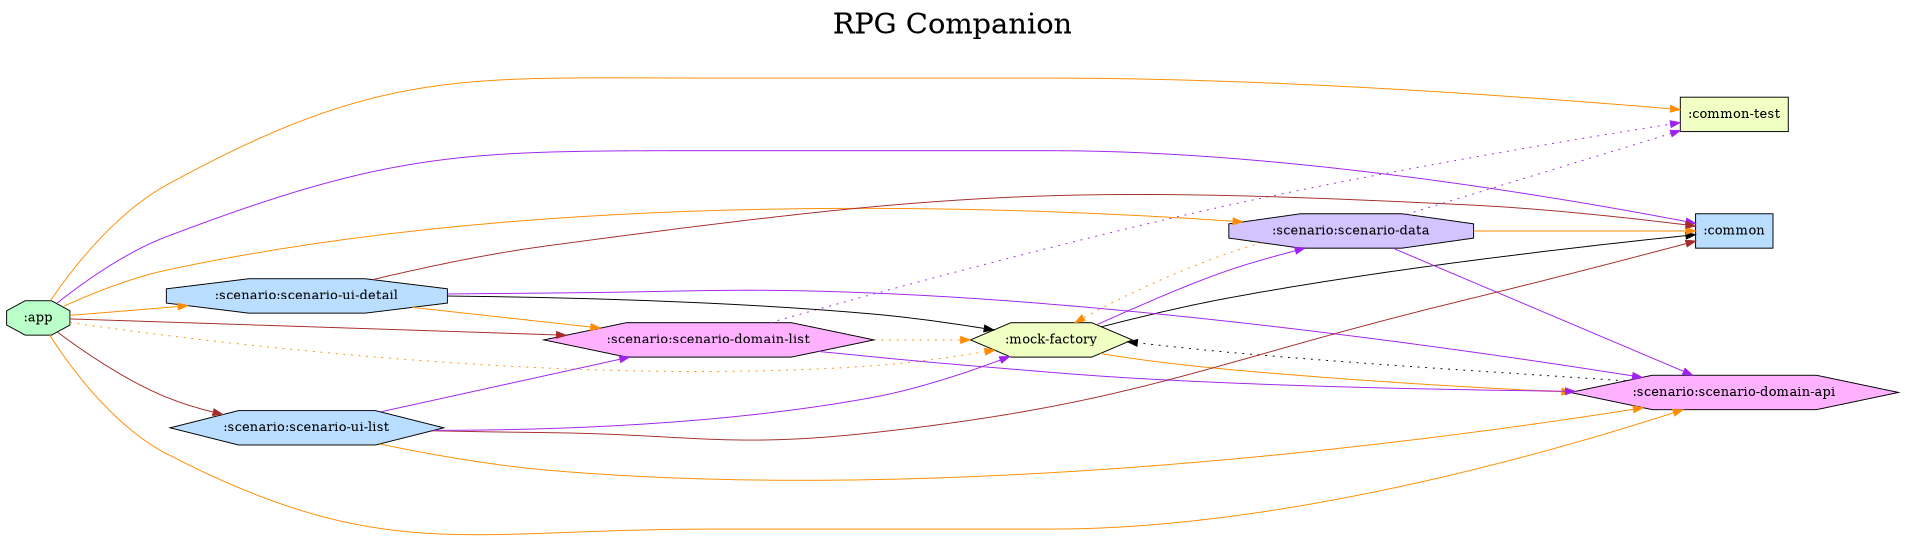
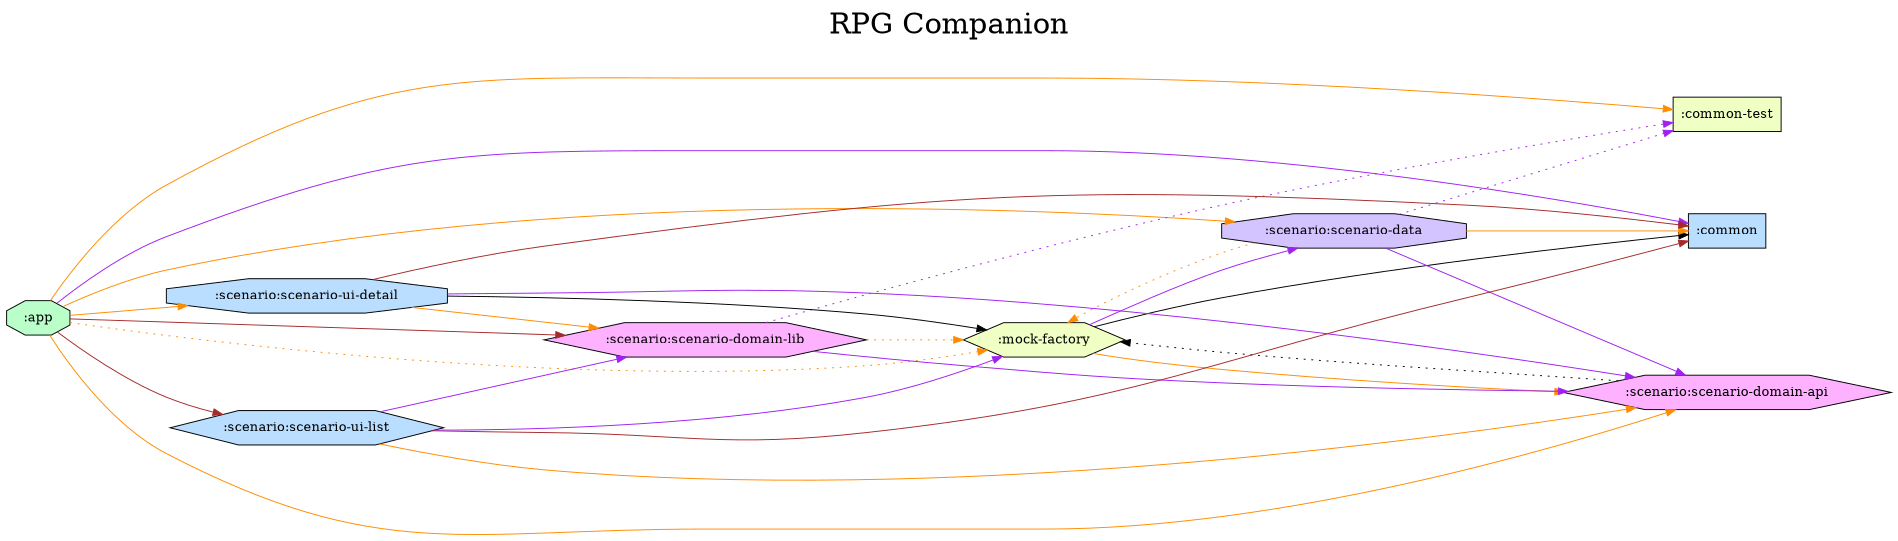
(709, 340) -> (705, 340)
